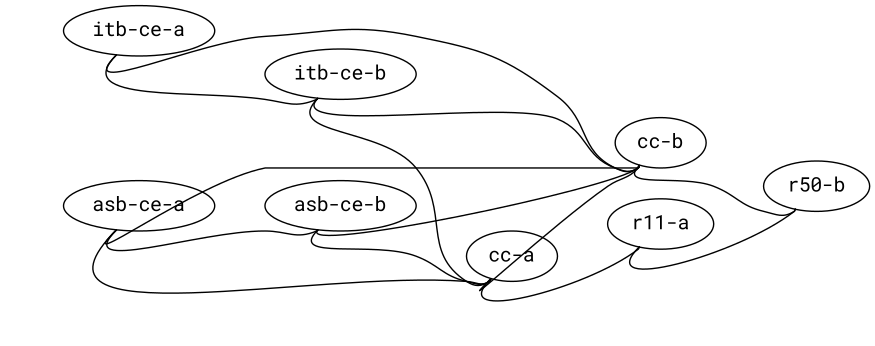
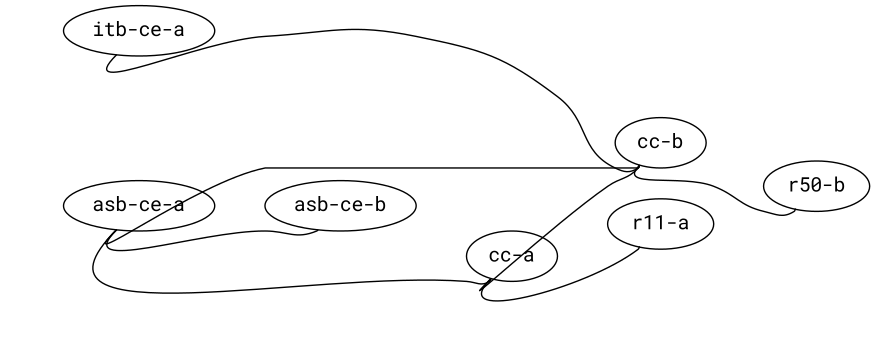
(341, 74) -> none
(481, 212) -> none
(398, 252) -> none
(707, 255) -> none
